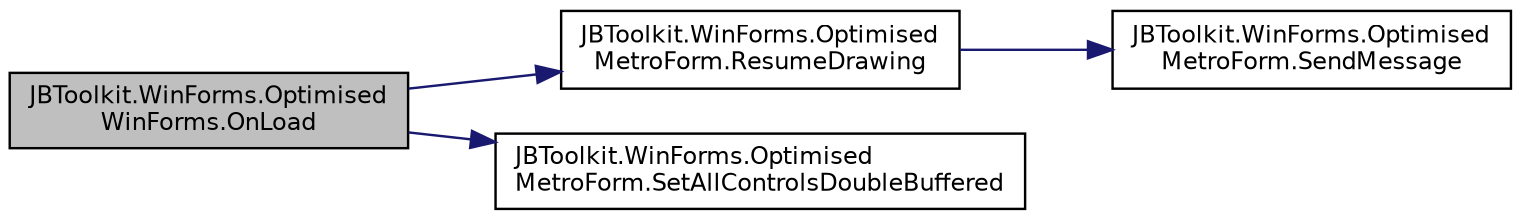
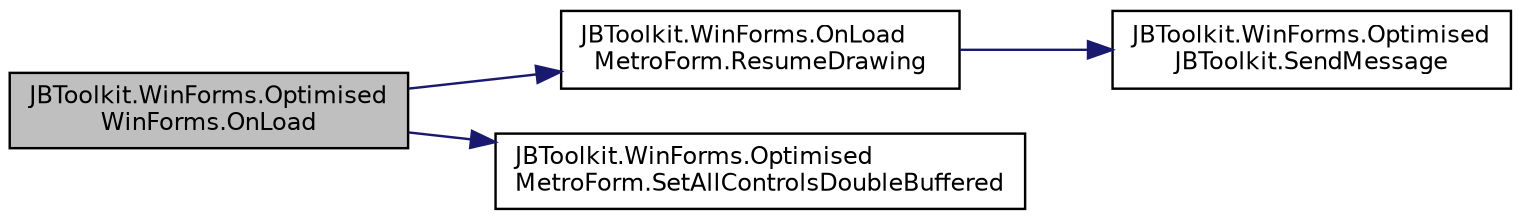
(760, 50) -> (760, 50)
(1312, 50) -> (1312, 50)
